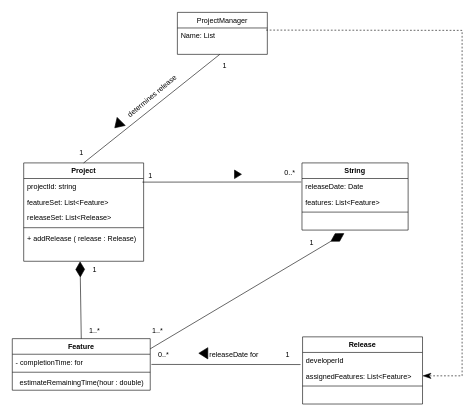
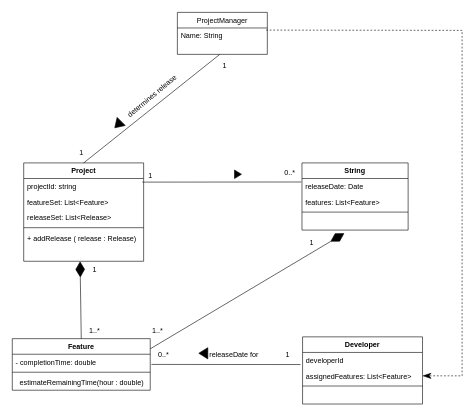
(198, 36) -> (202, 36)
(362, 345) -> (362, 345)
(52, 362) -> (57, 362)
